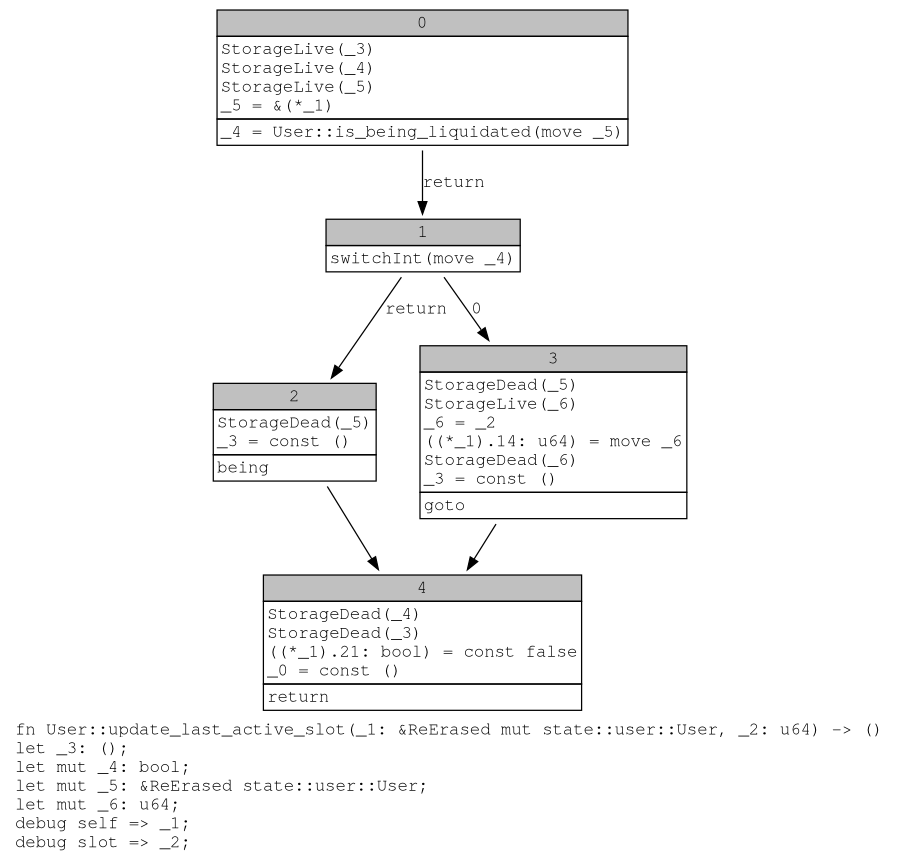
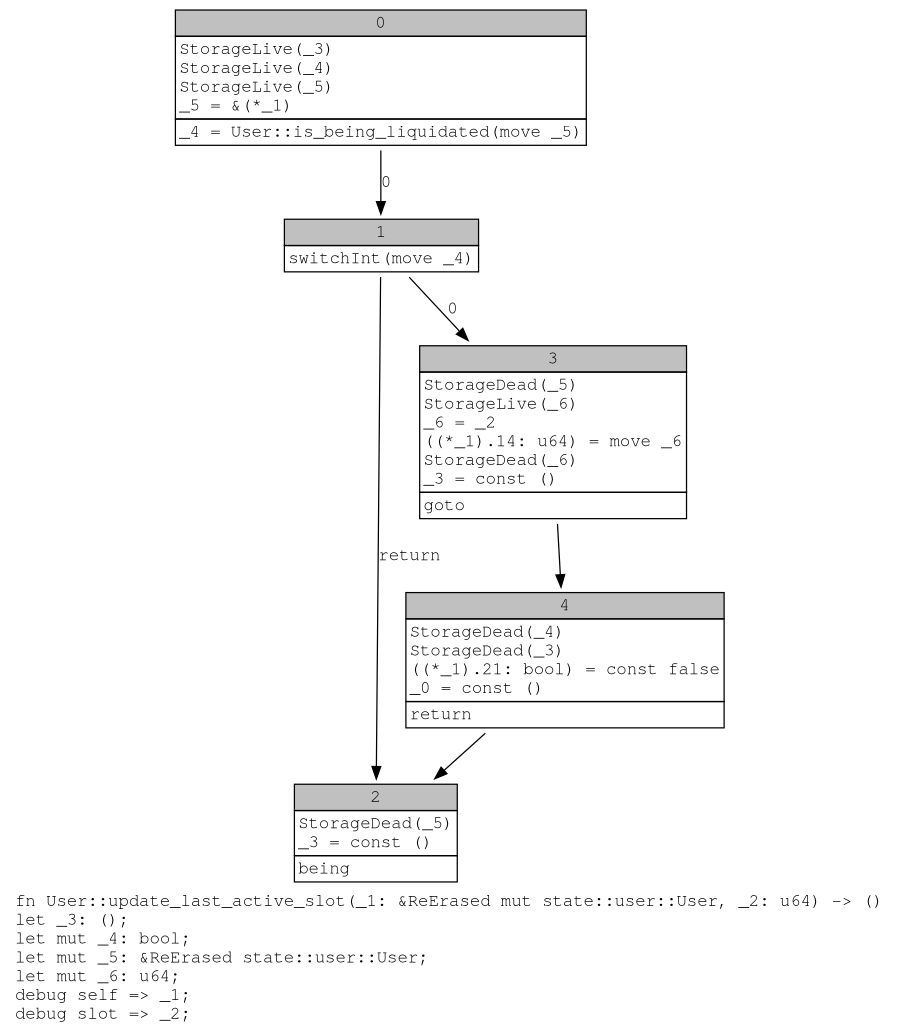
(454, 182) -> (386, 182)
(350, 523) -> (465, 752)
